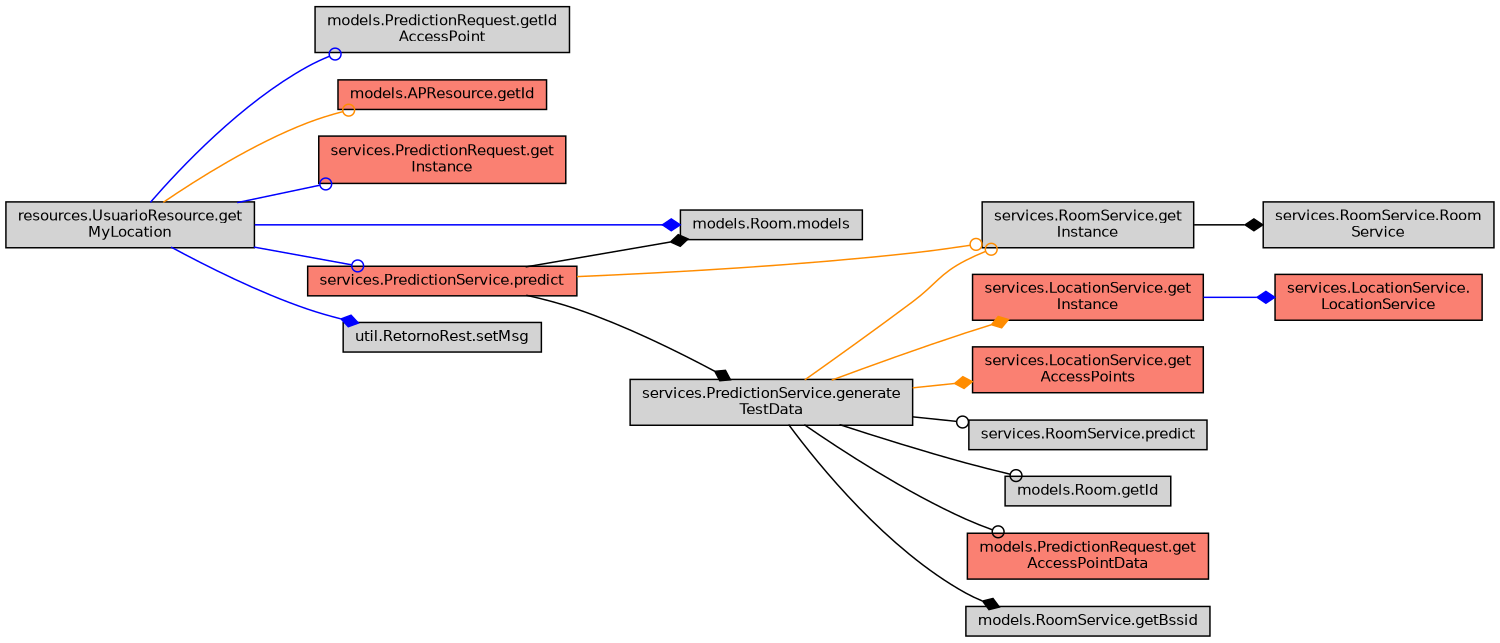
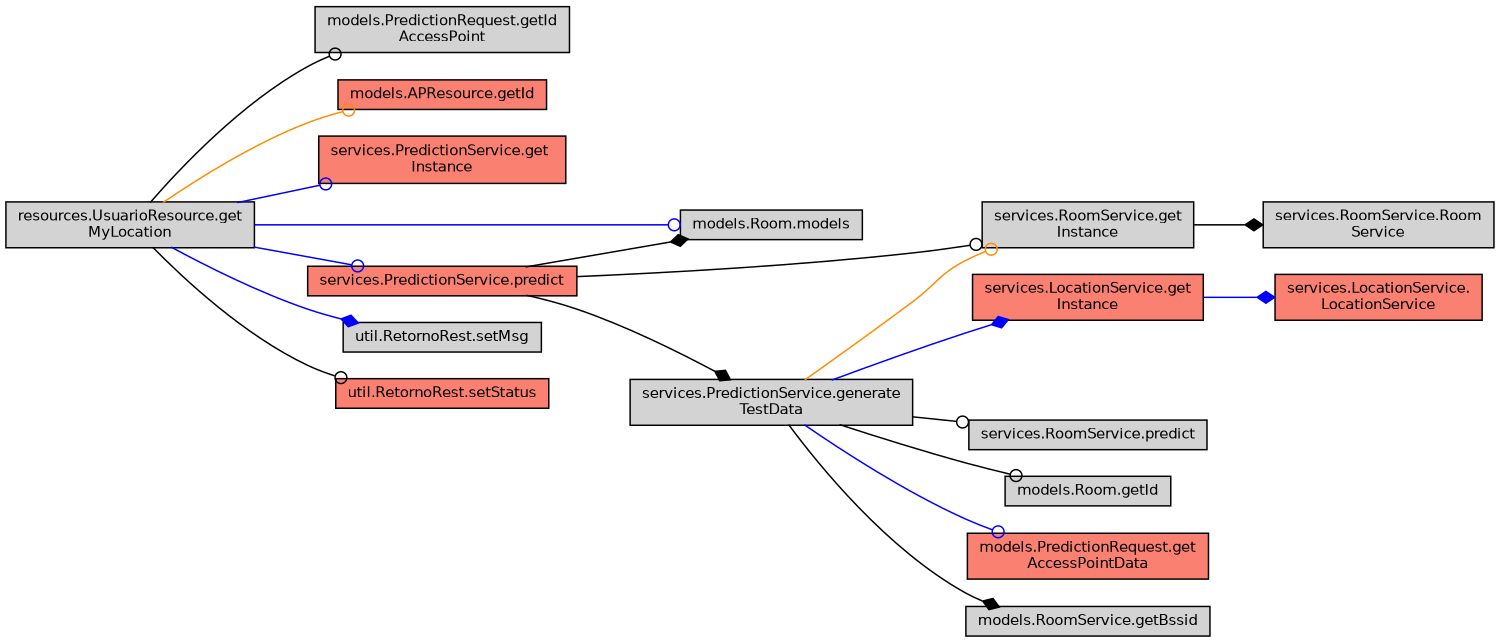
(233, 120) -> (233, 120)
(442, 160) -> (442, 160)
(461, 225) -> (461, 225)
(774, 265) -> (774, 265)
(911, 351) -> (911, 351)
(1088, 370) -> none
none -> (442, 393)
(895, 483) -> (895, 483)
